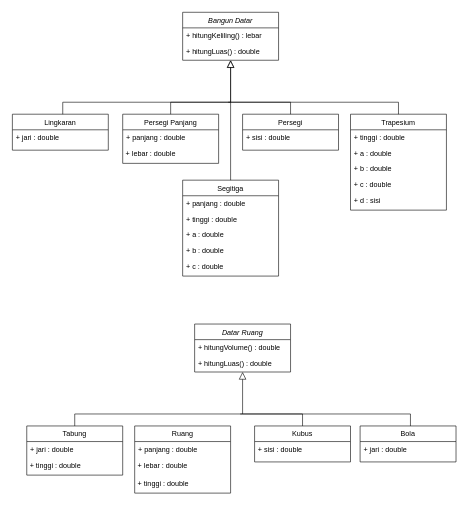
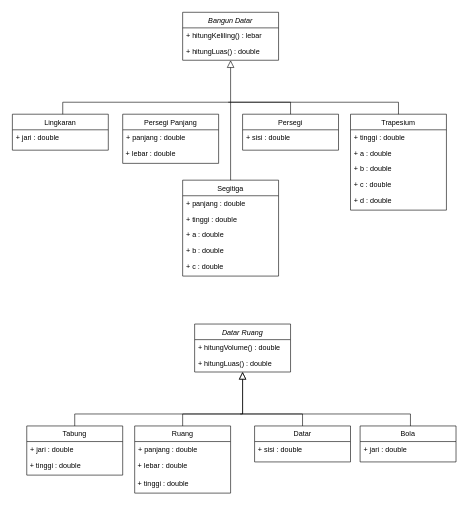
(171, 109) -> none
(369, 200) -> (374, 200)
none -> (183, 421)
(302, 434) -> (302, 434)
